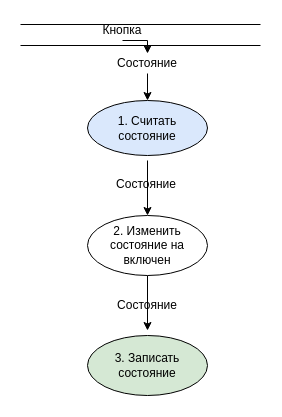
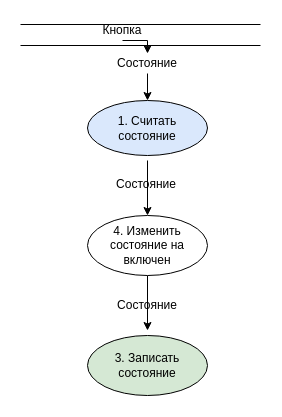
(148, 246) -> (148, 246)
